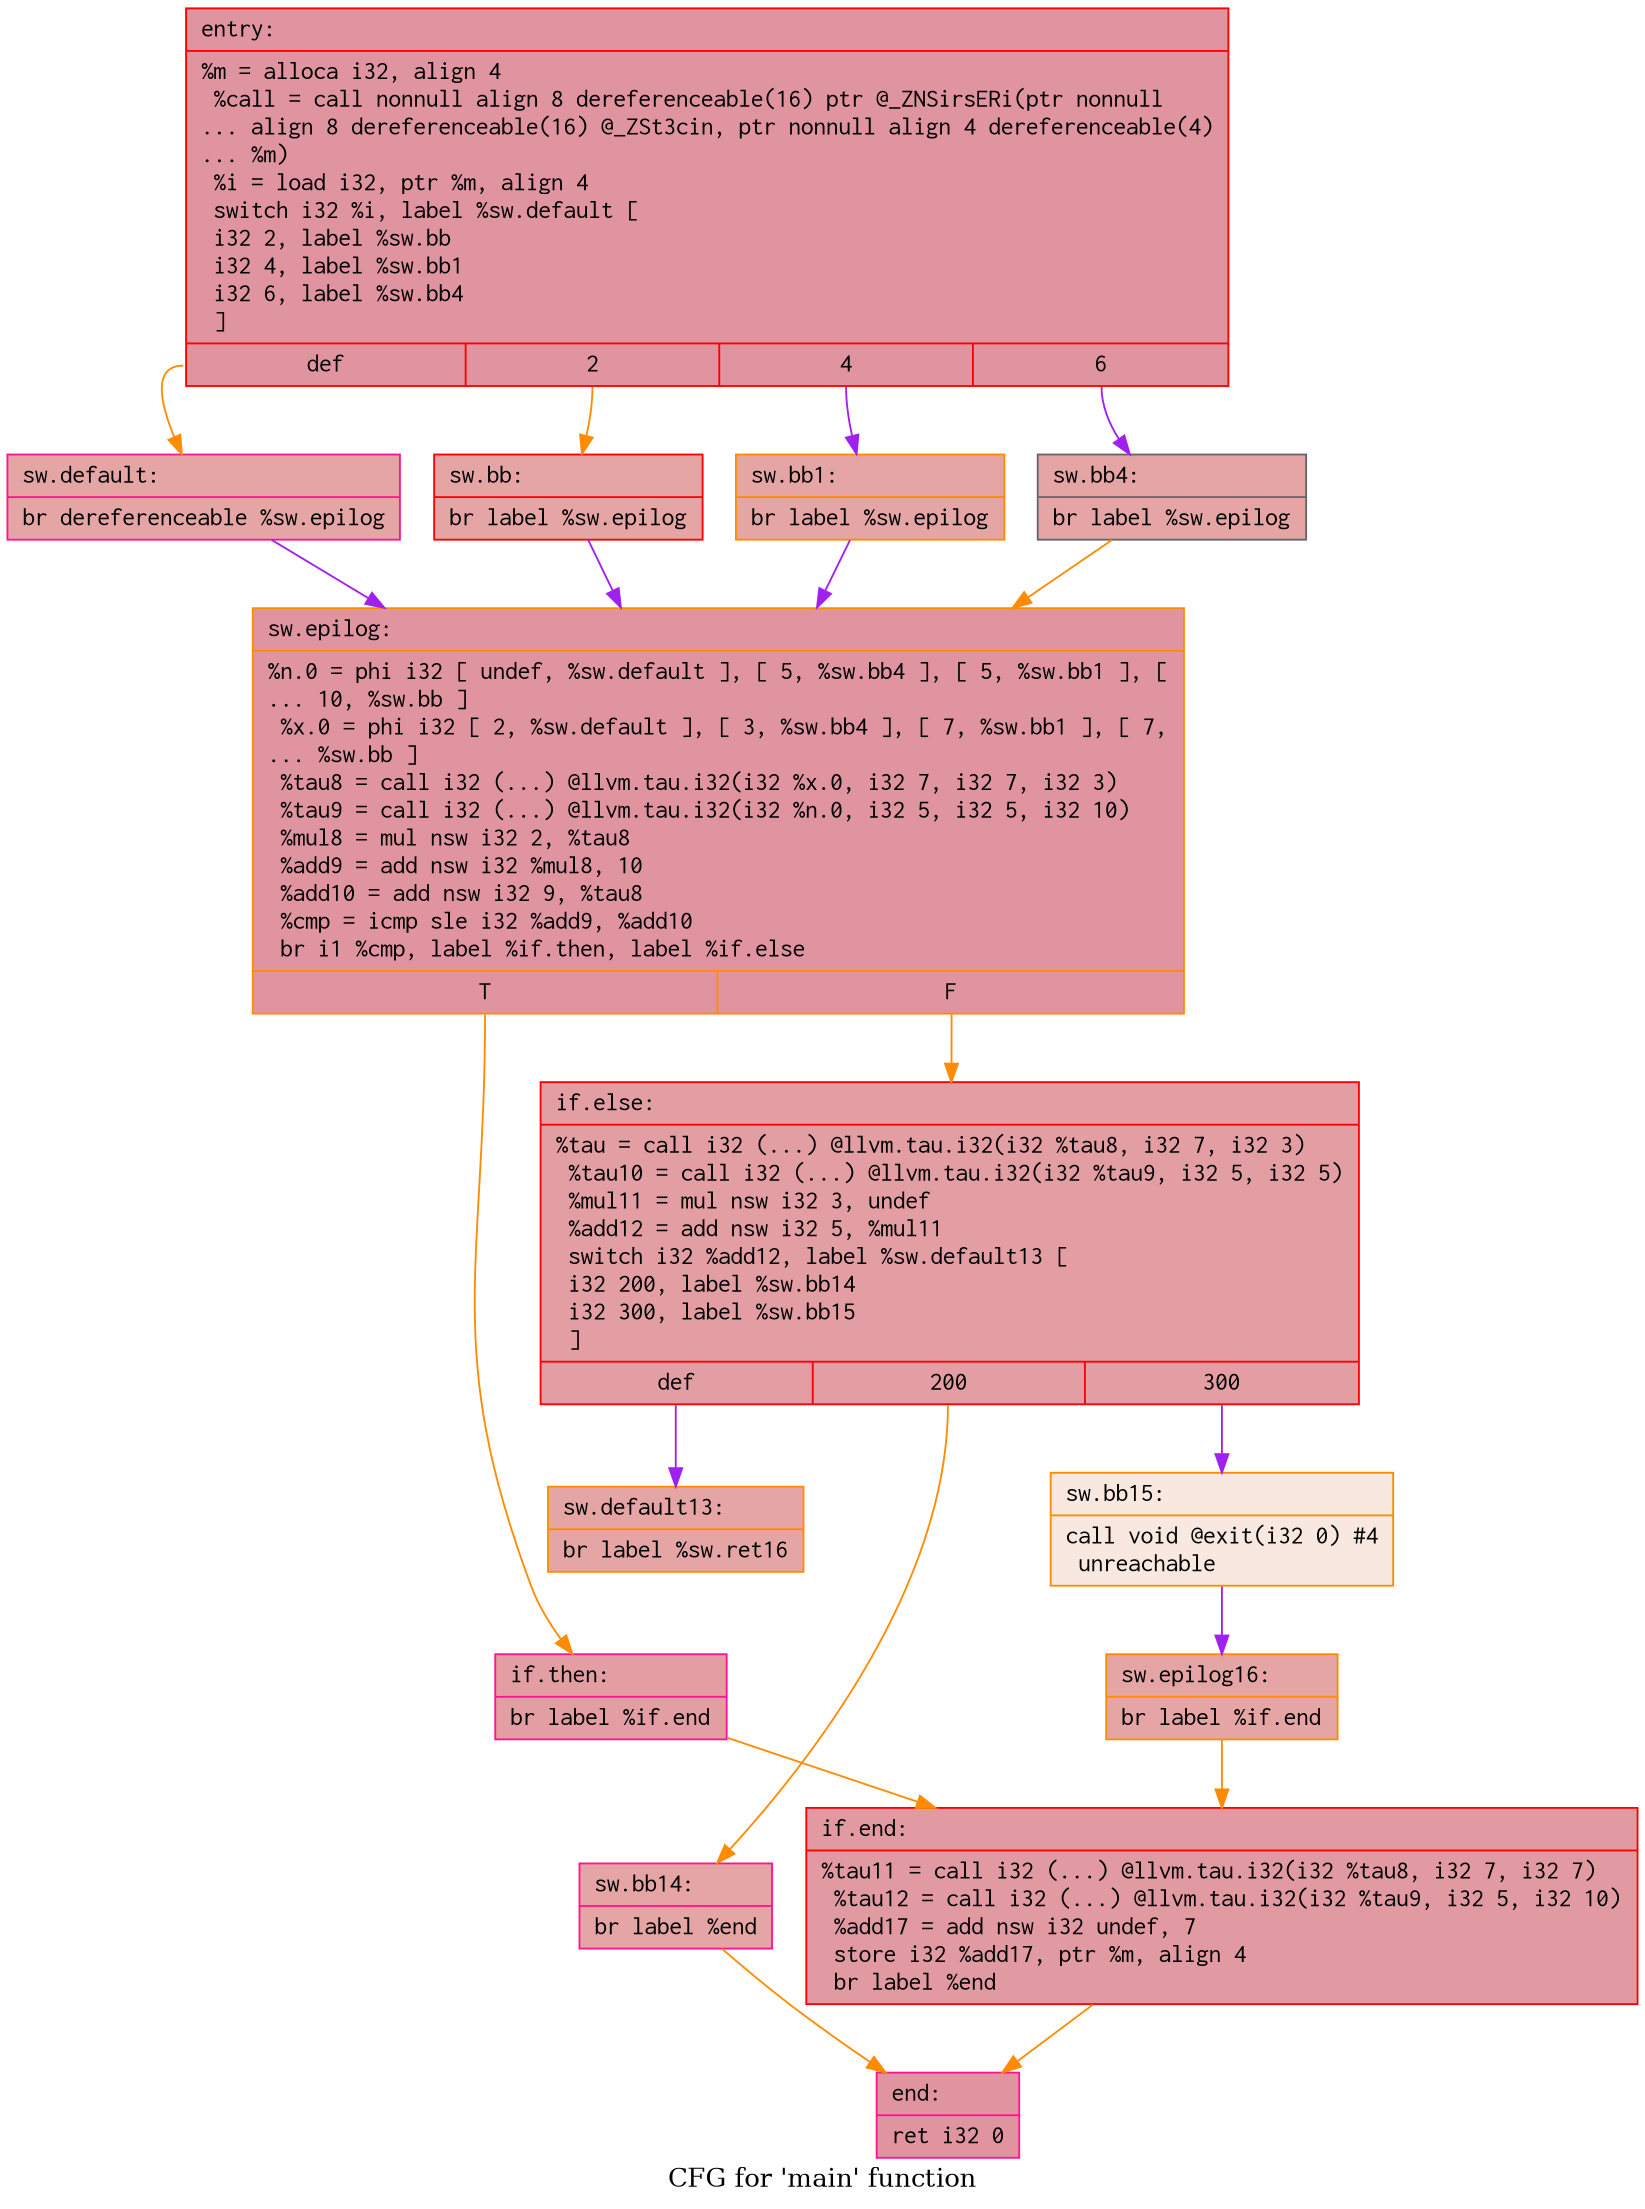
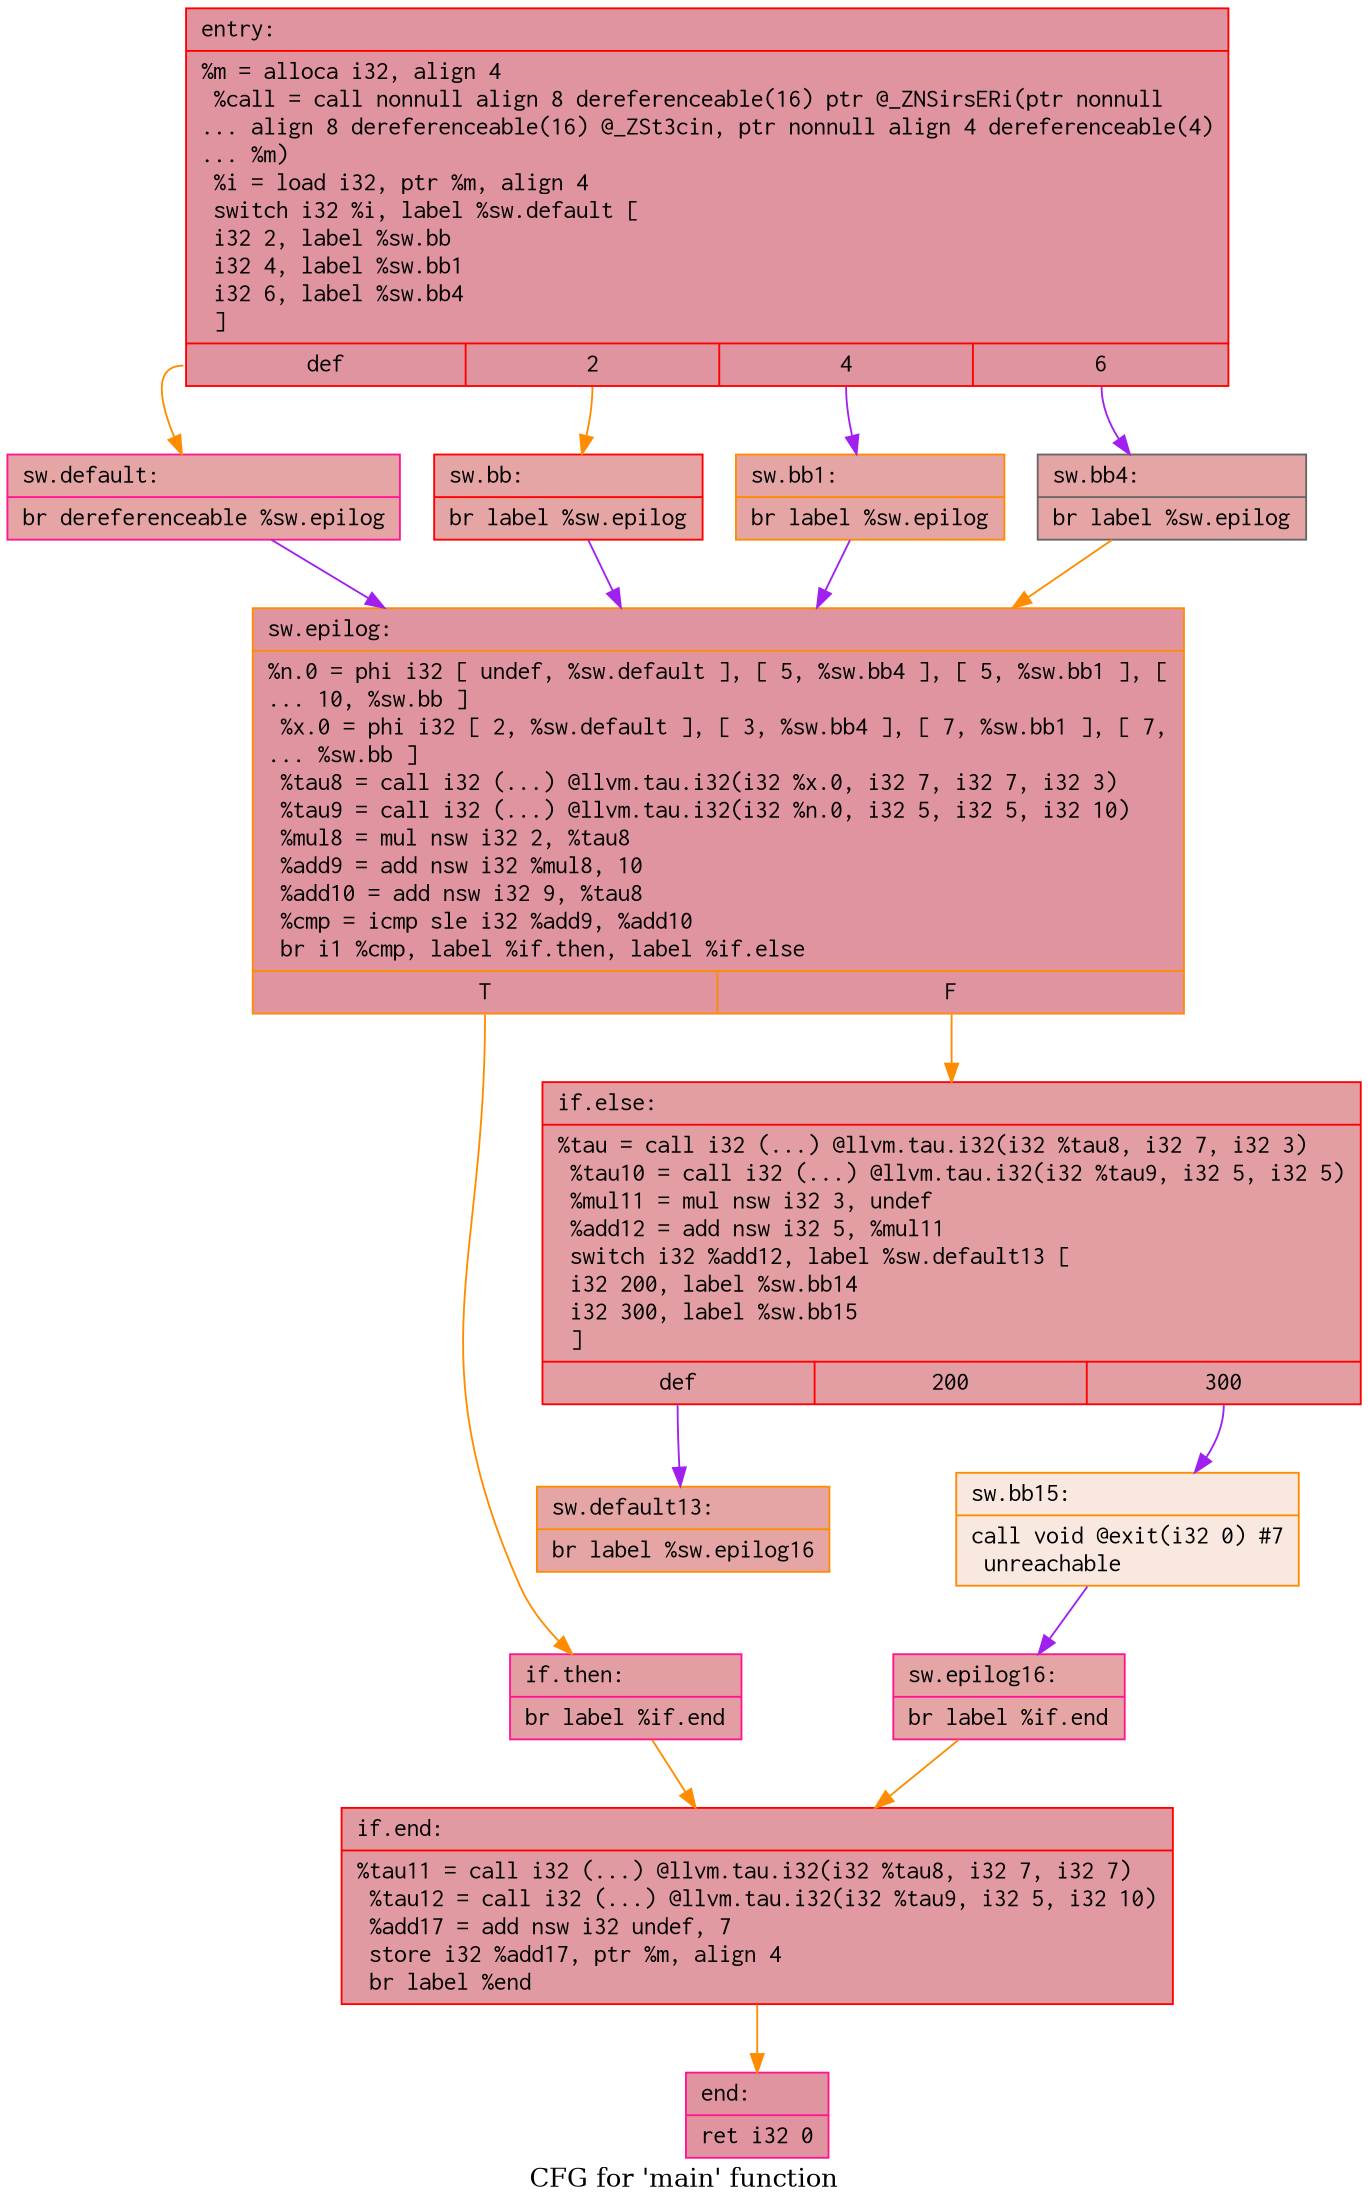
(1222, 1536) -> (1127, 1536)
(676, 1550) -> (683, 1550)
(1222, 1697) -> (1009, 1697)
(676, 1906) -> none
